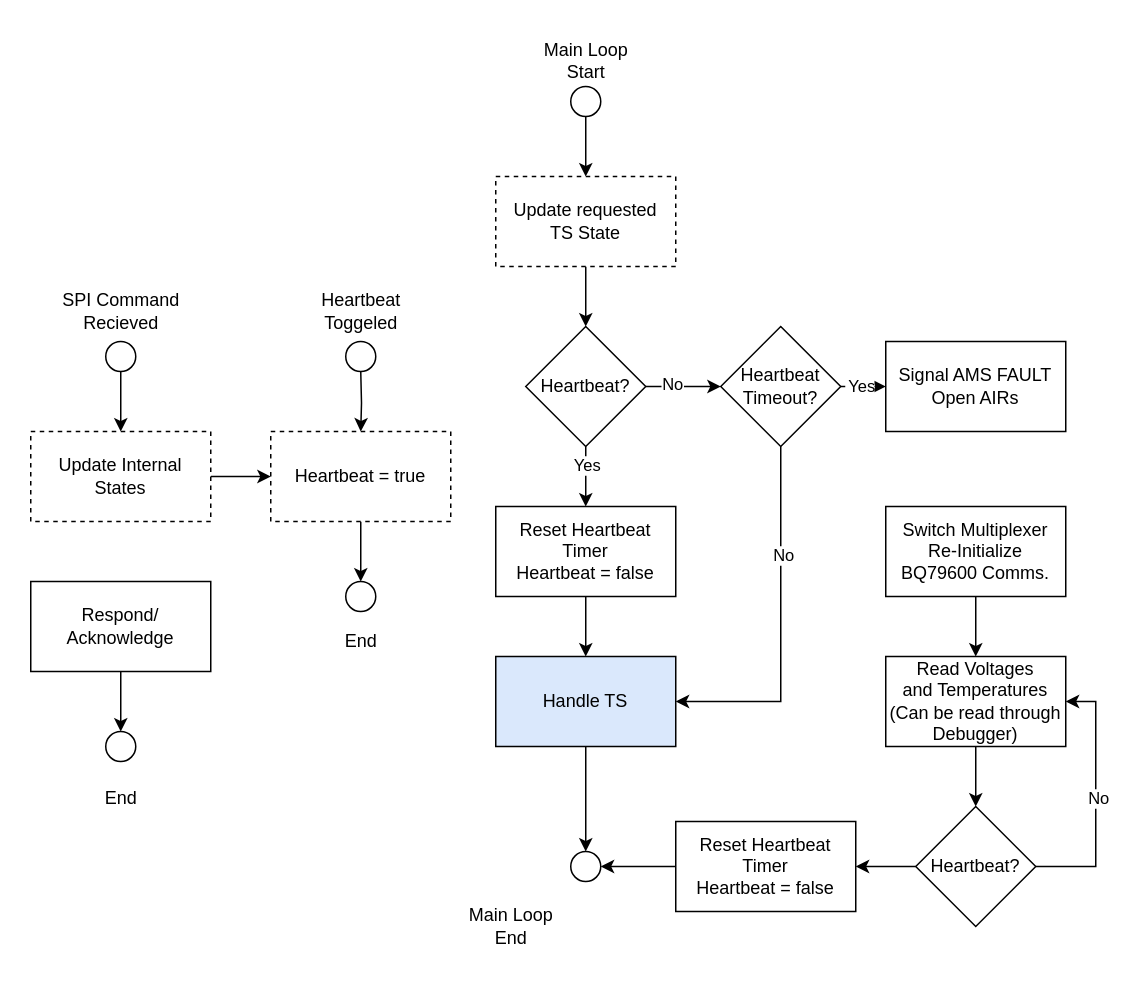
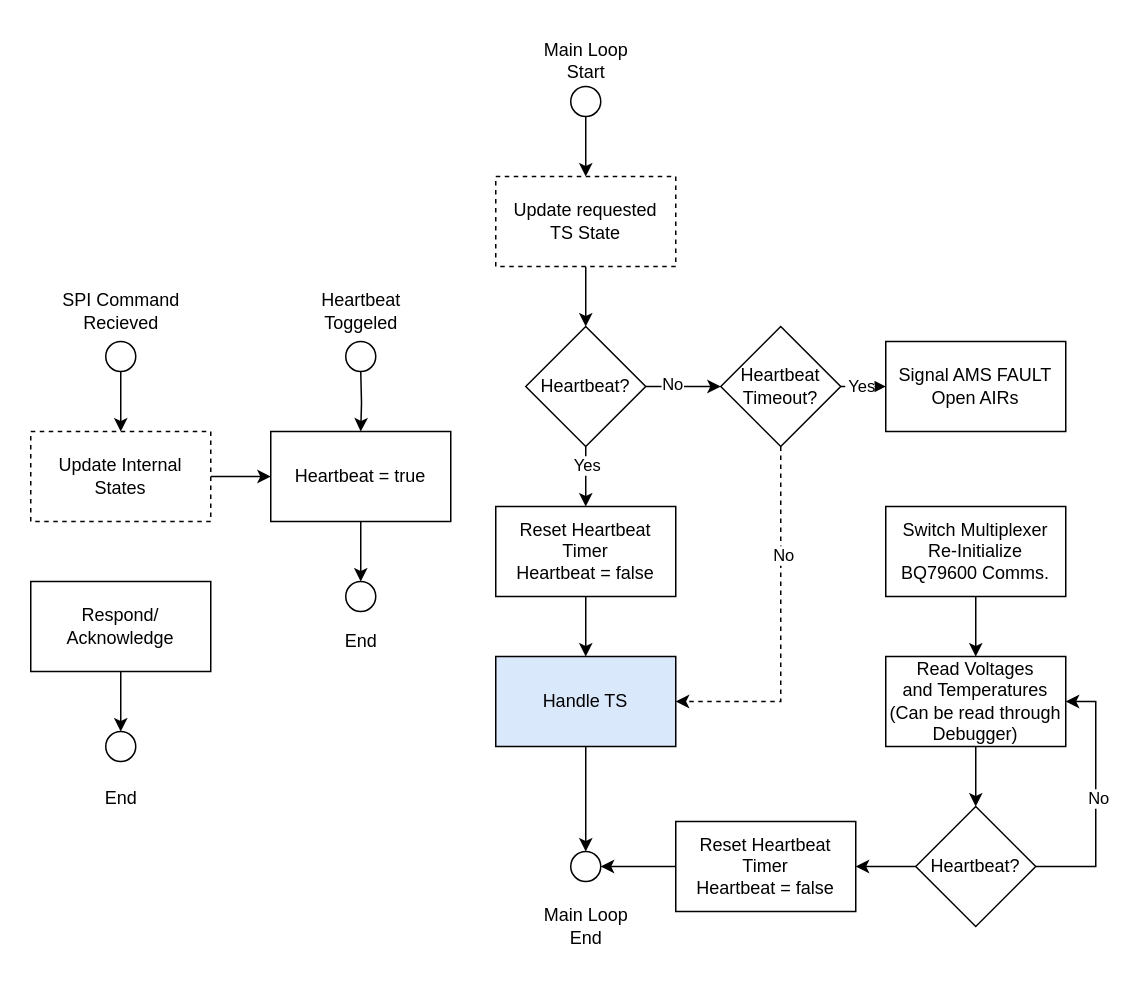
(361, 476) -> (361, 476)
(781, 681) -> (781, 681)
(511, 926) -> (586, 926)
